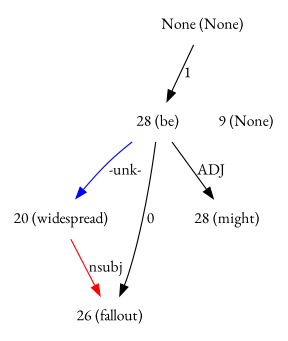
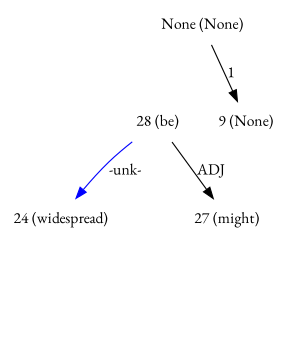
(183, 68) -> (222, 68)
(61, 219) -> (61, 219)
(227, 219) -> (227, 219)
(110, 316) -> none
